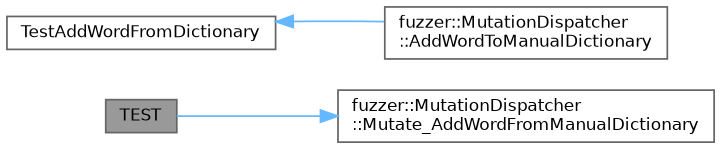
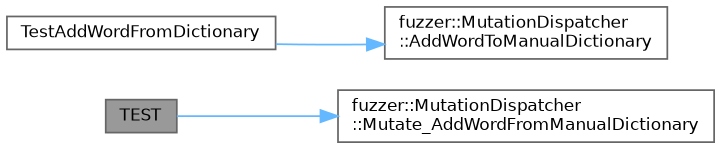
(339, 21) -> (321, 45)
